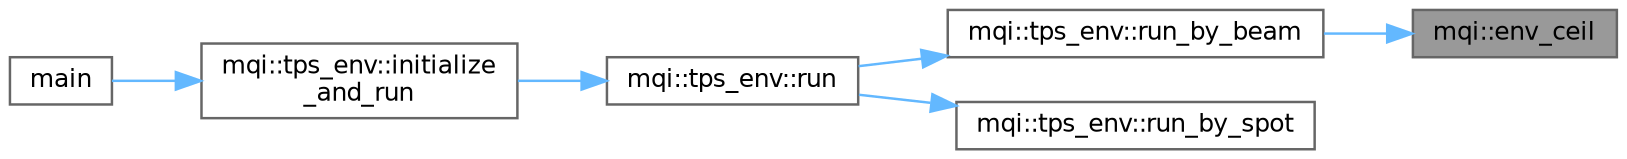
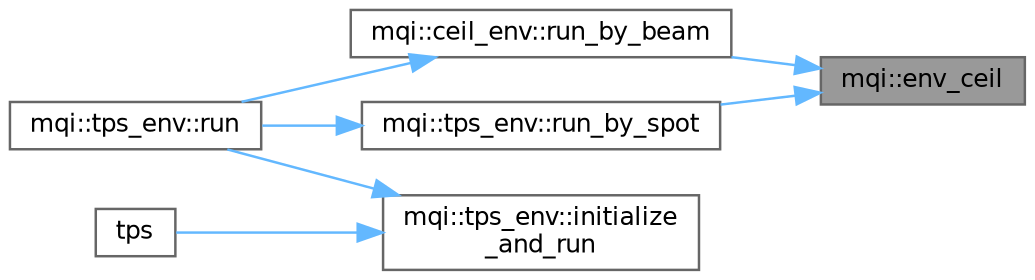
(1136, 34) -> (541, 34)
(61, 81) -> (136, 233)
(550, 81) -> (301, 169)
none -> (758, 100)
